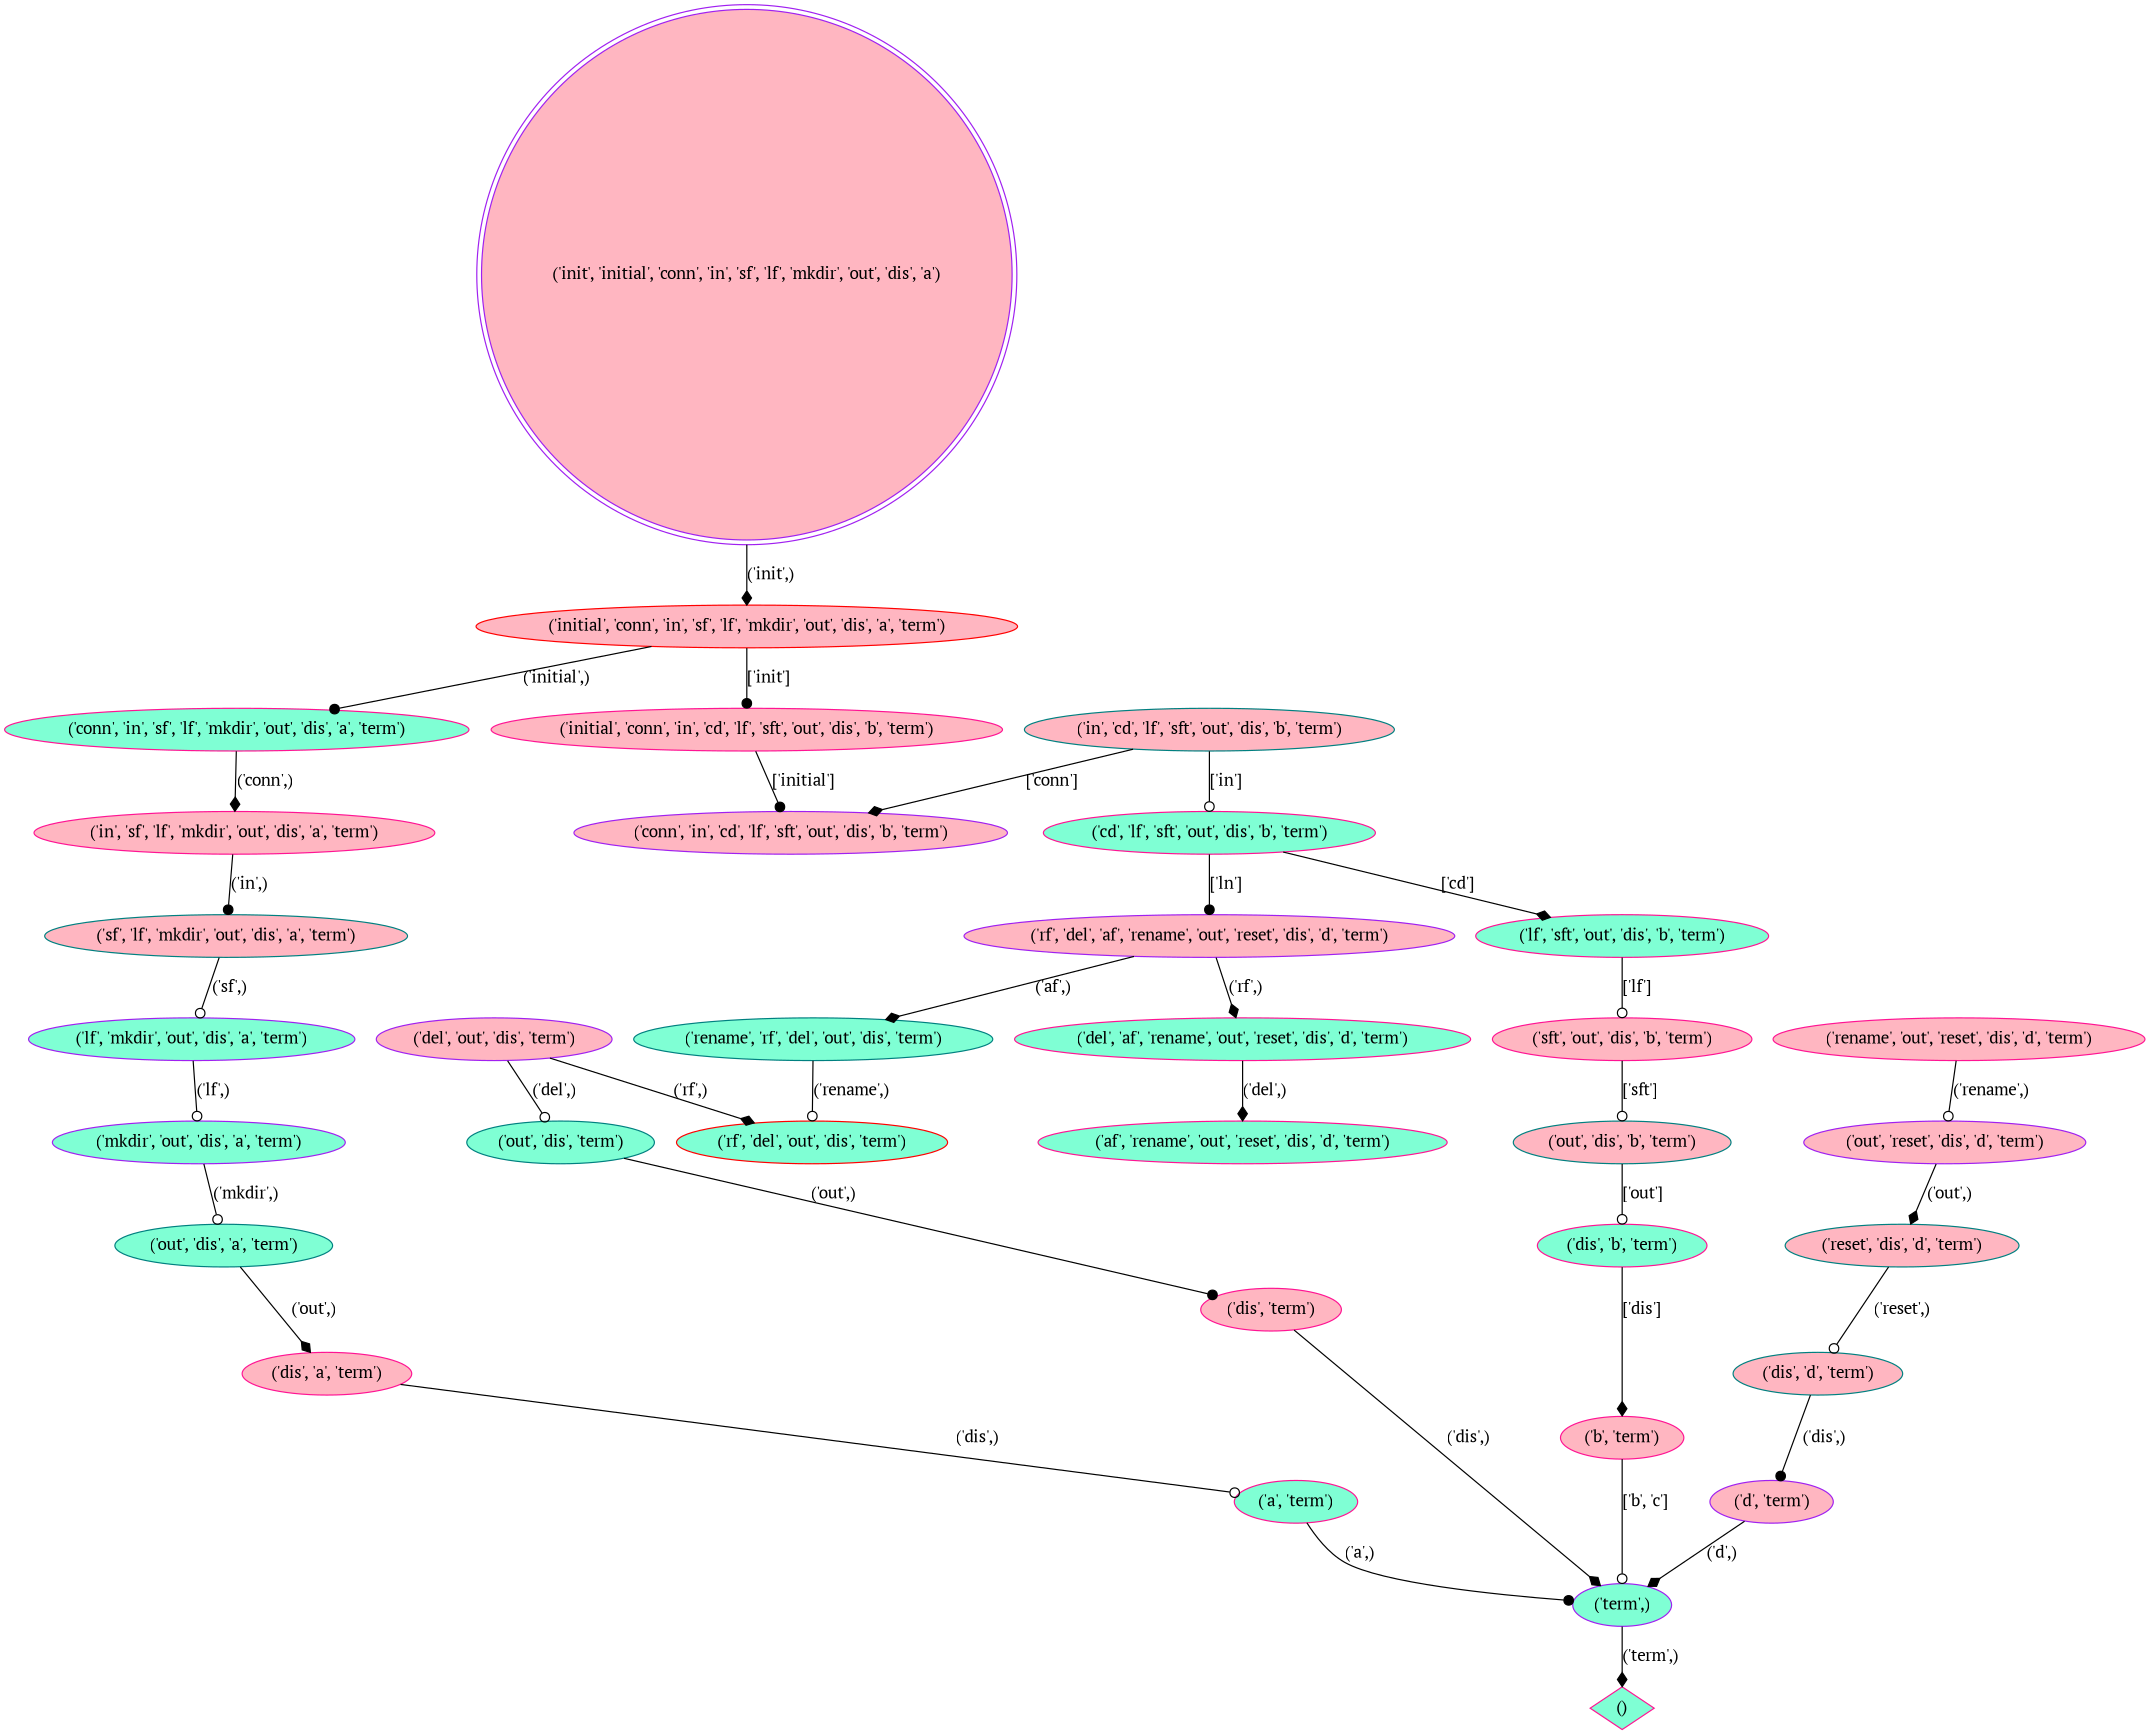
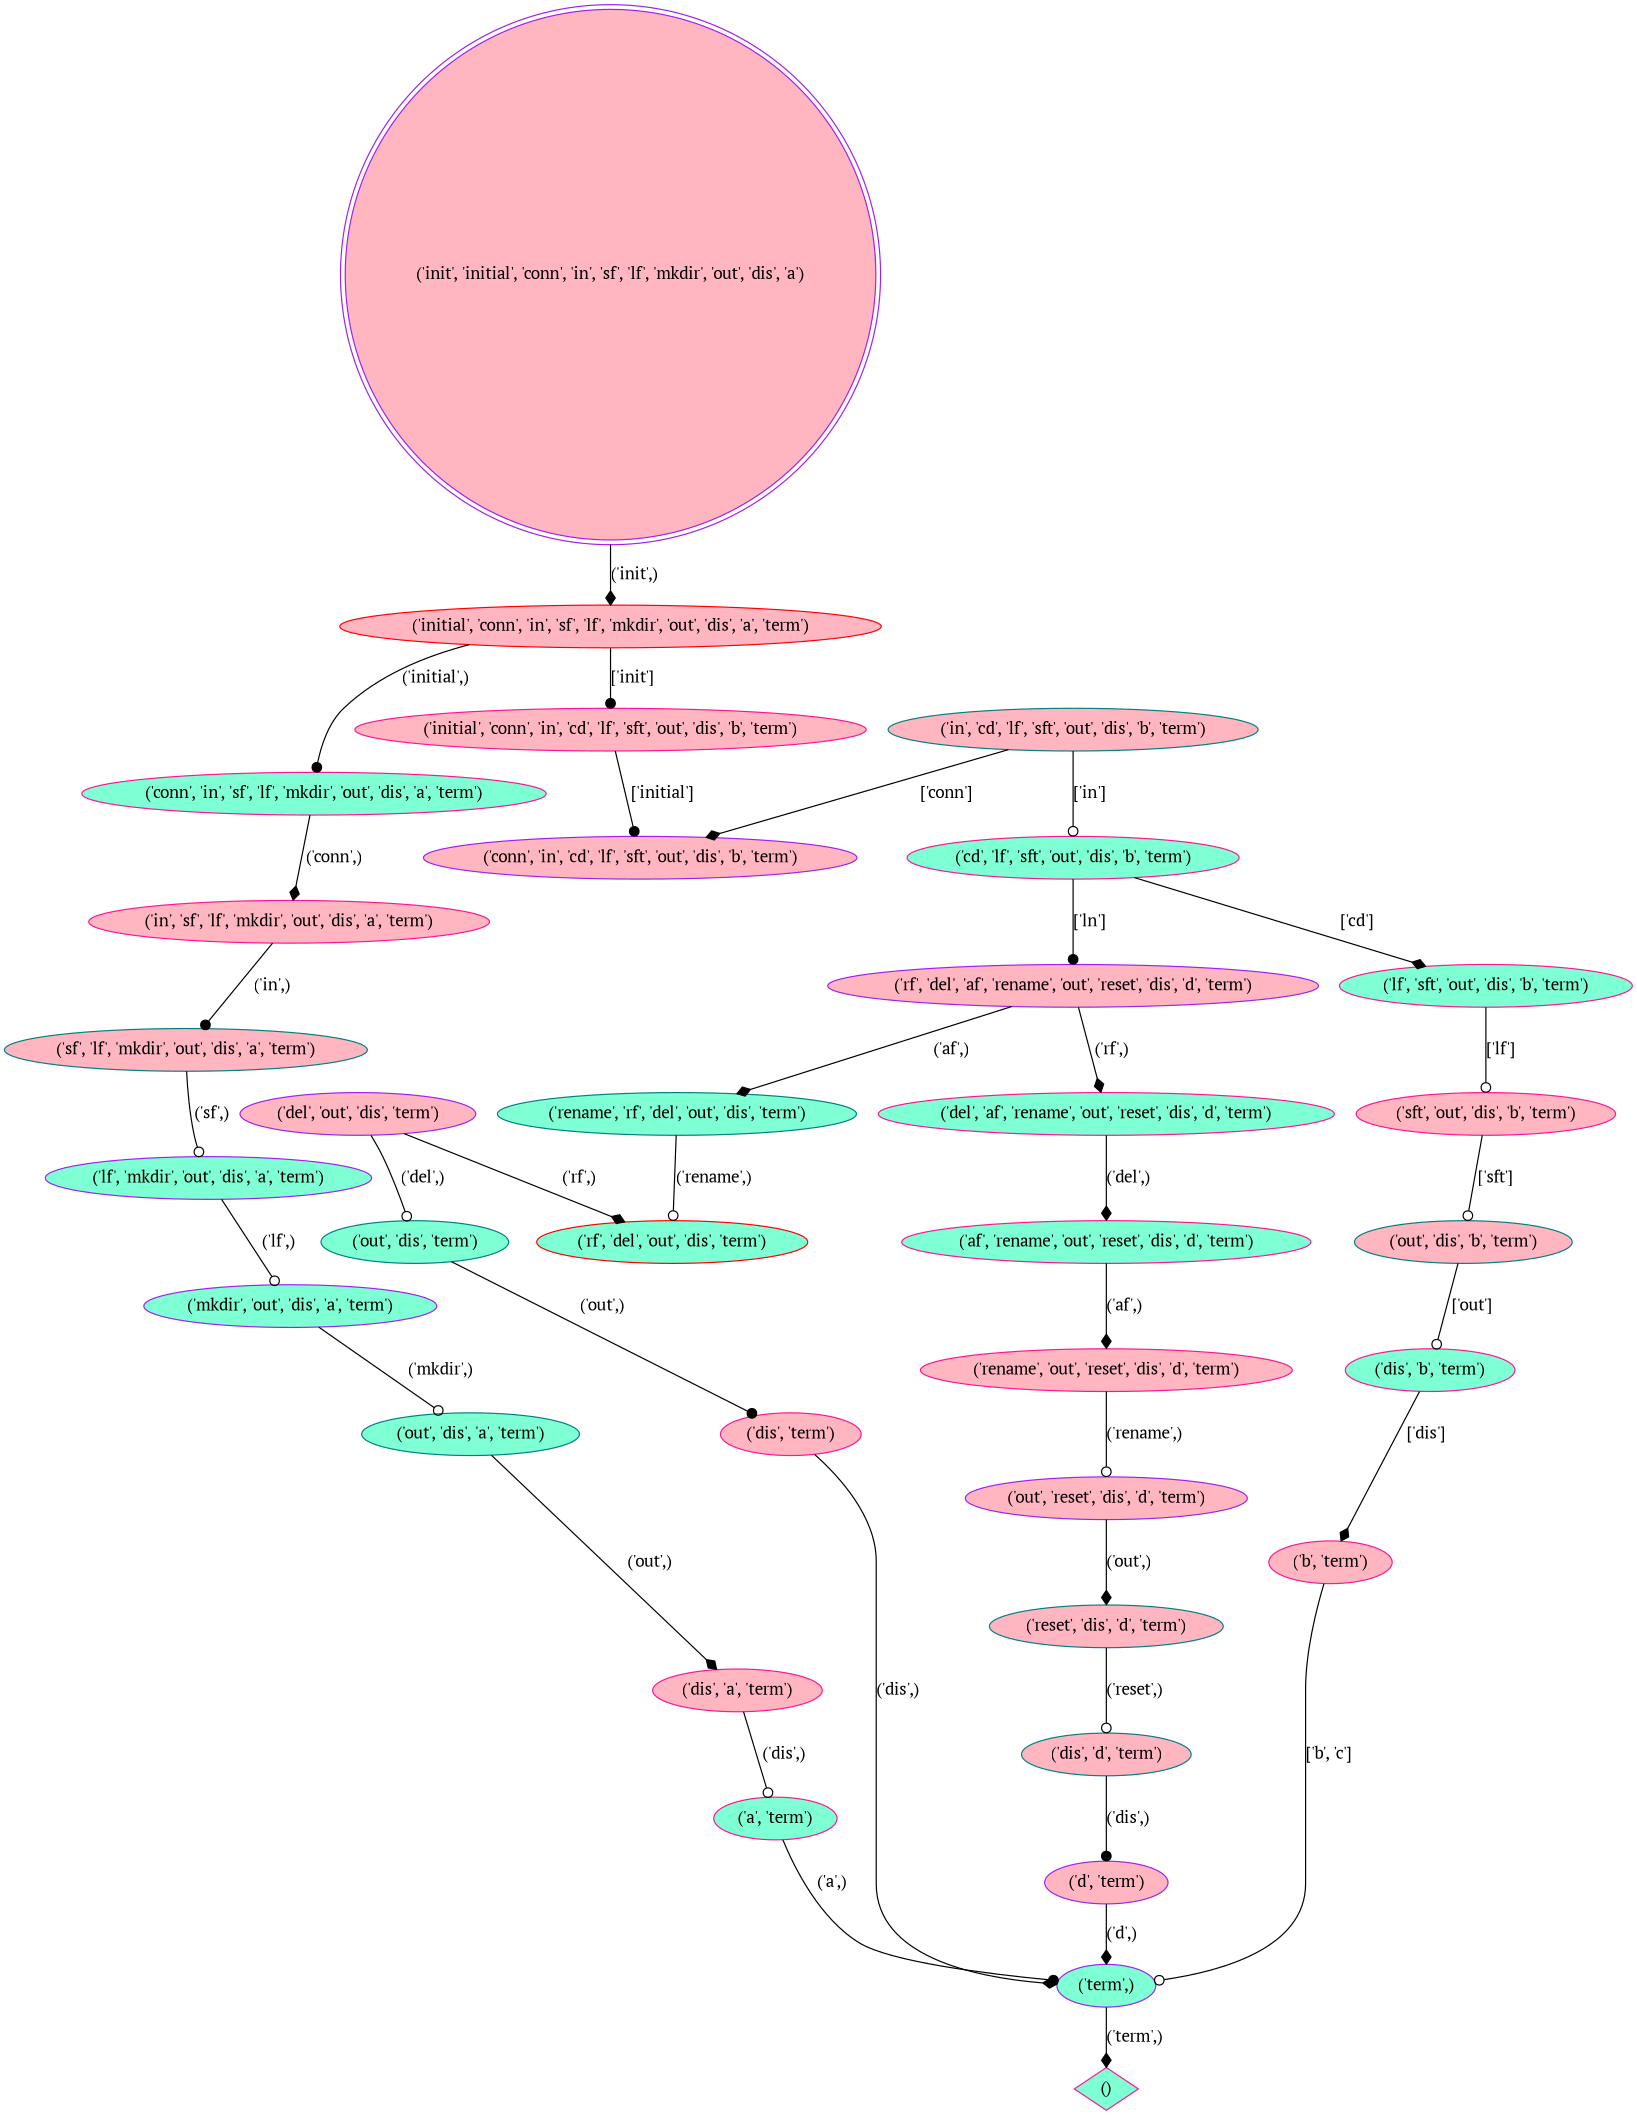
none -> (1106, 1299)
